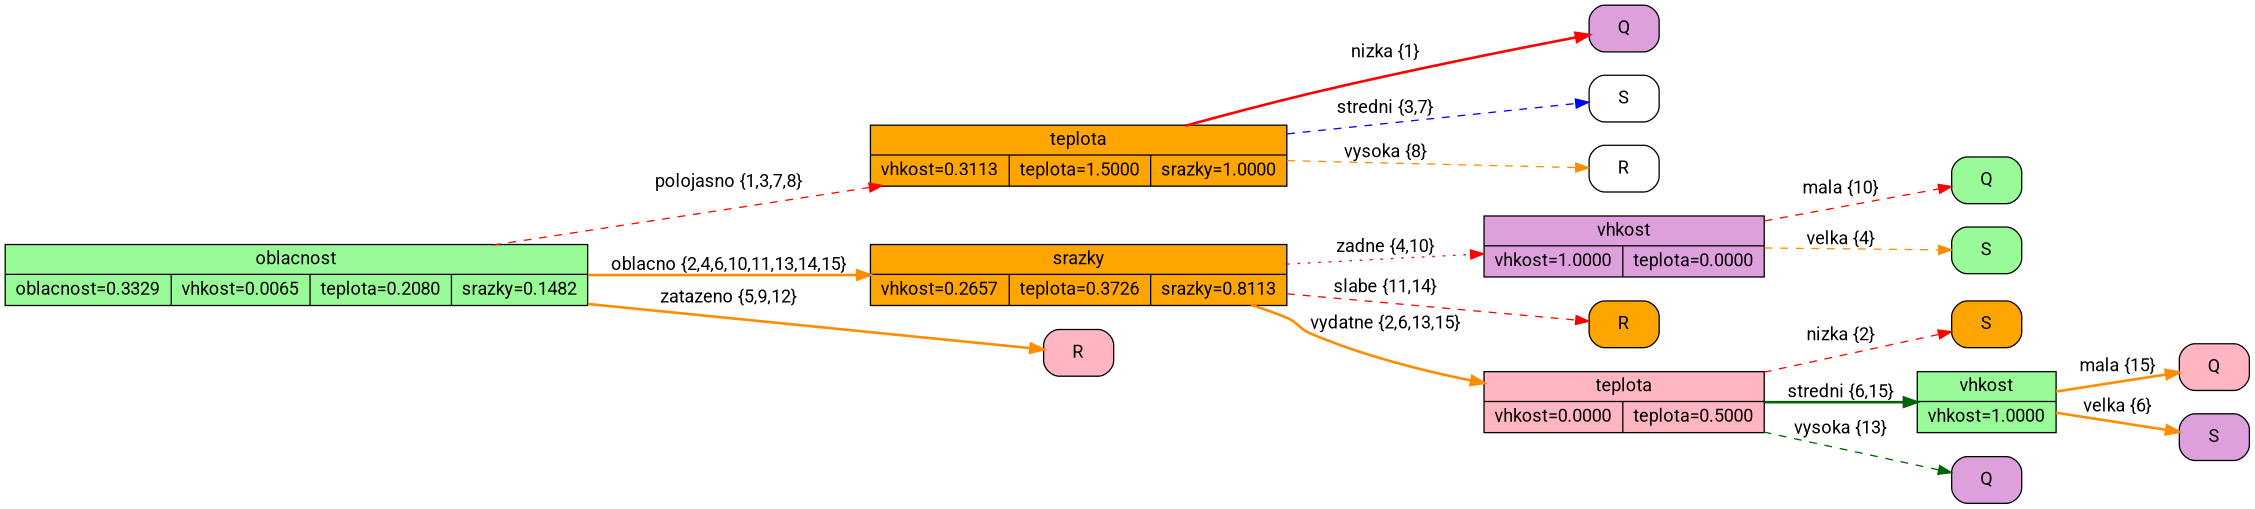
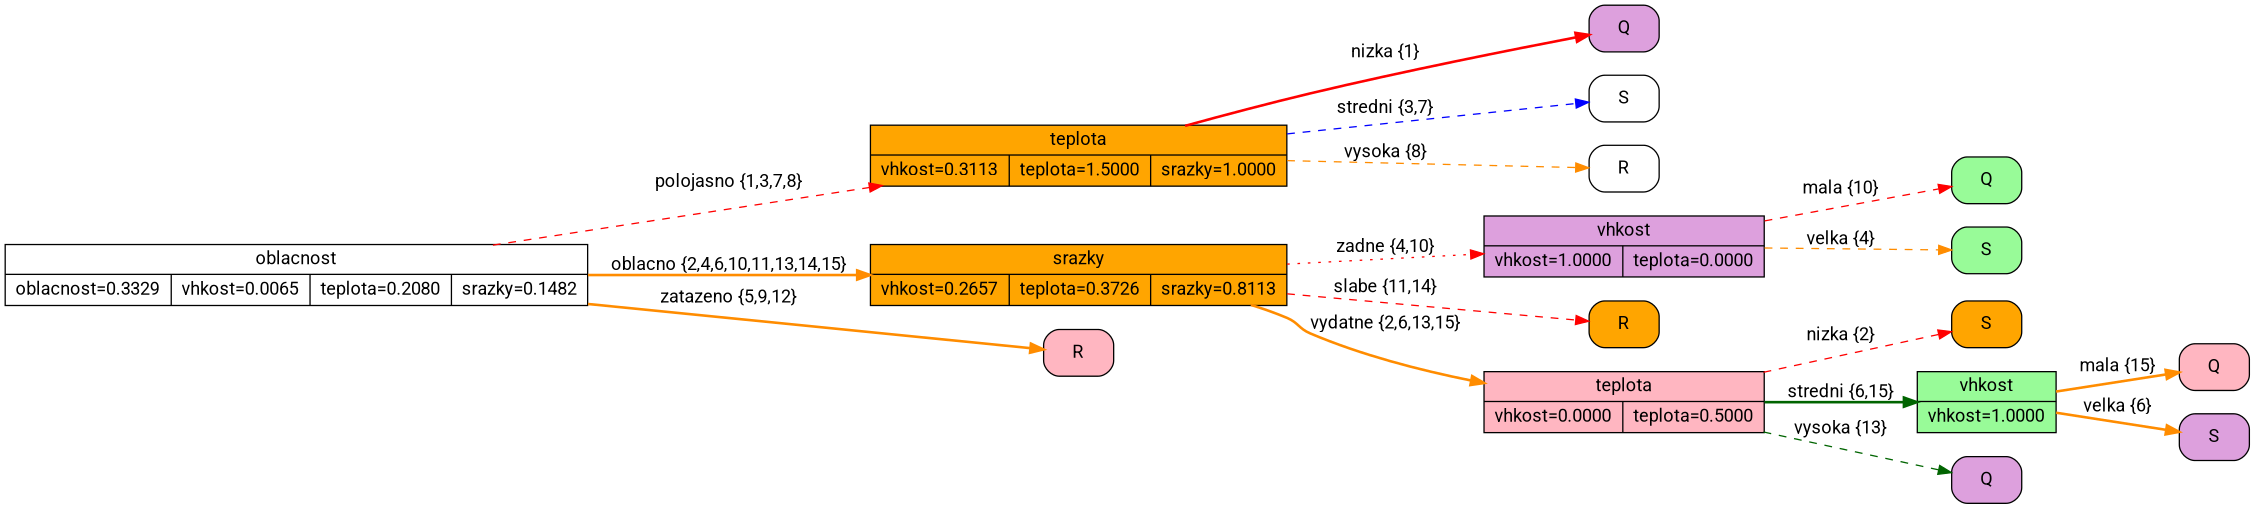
(296, 275) -> (296, 275)
